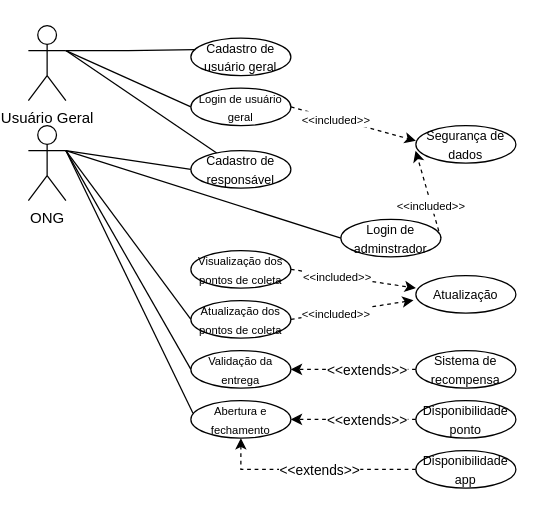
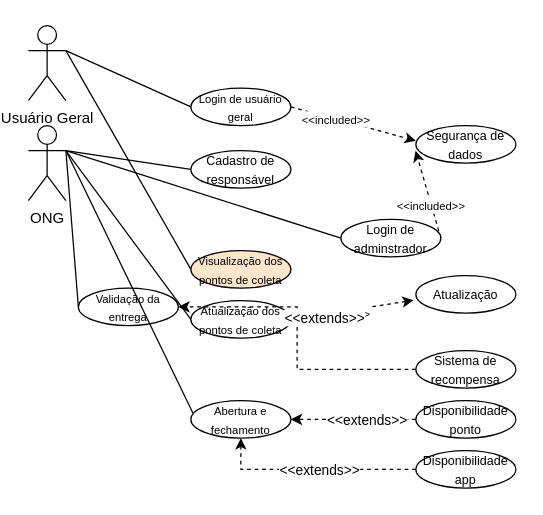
(133, 51) -> none
(241, 57) -> none
(144, 103) -> (129, 162)
(241, 269) -> (241, 269)
(359, 280) -> none
(241, 369) -> (128, 307)
